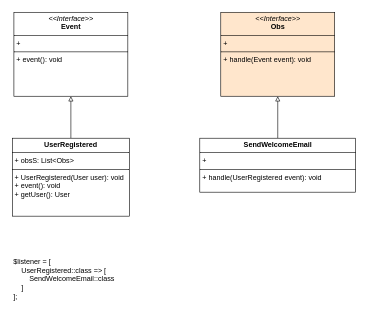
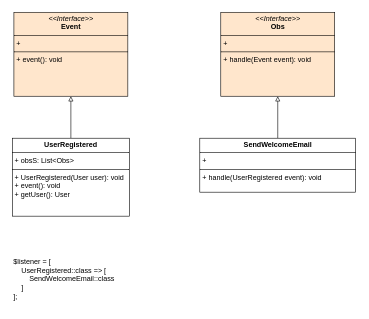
(71, 54) -> (71, 54)
